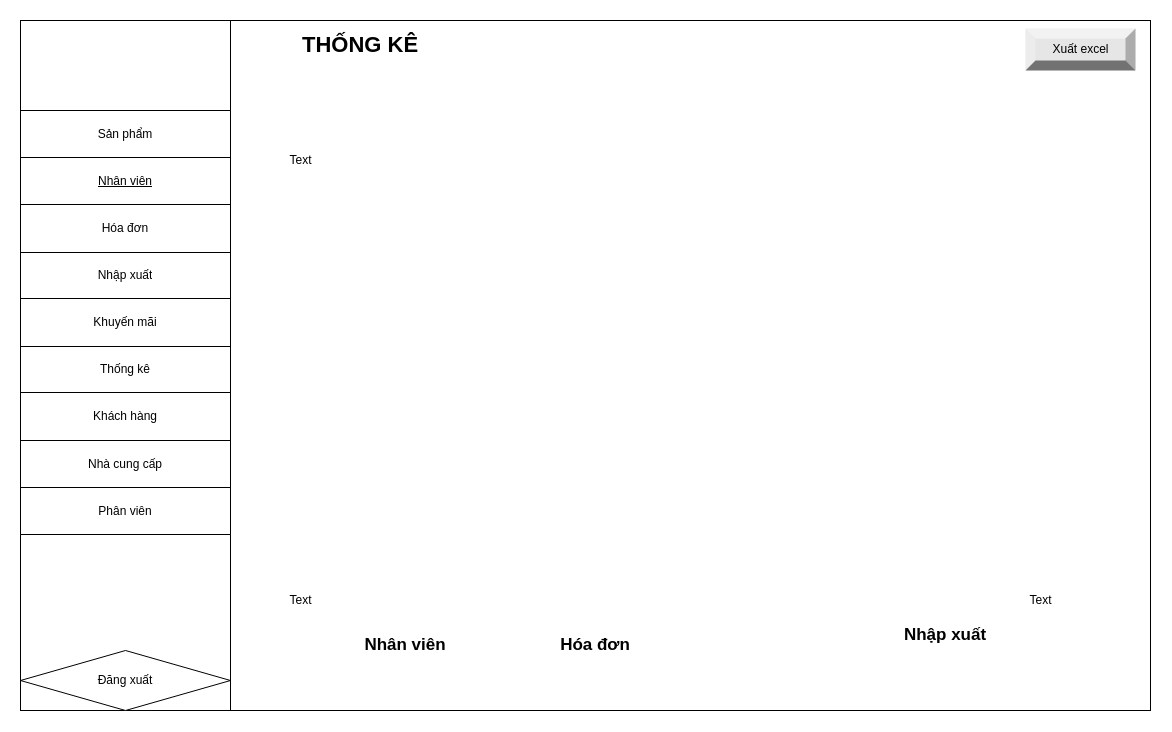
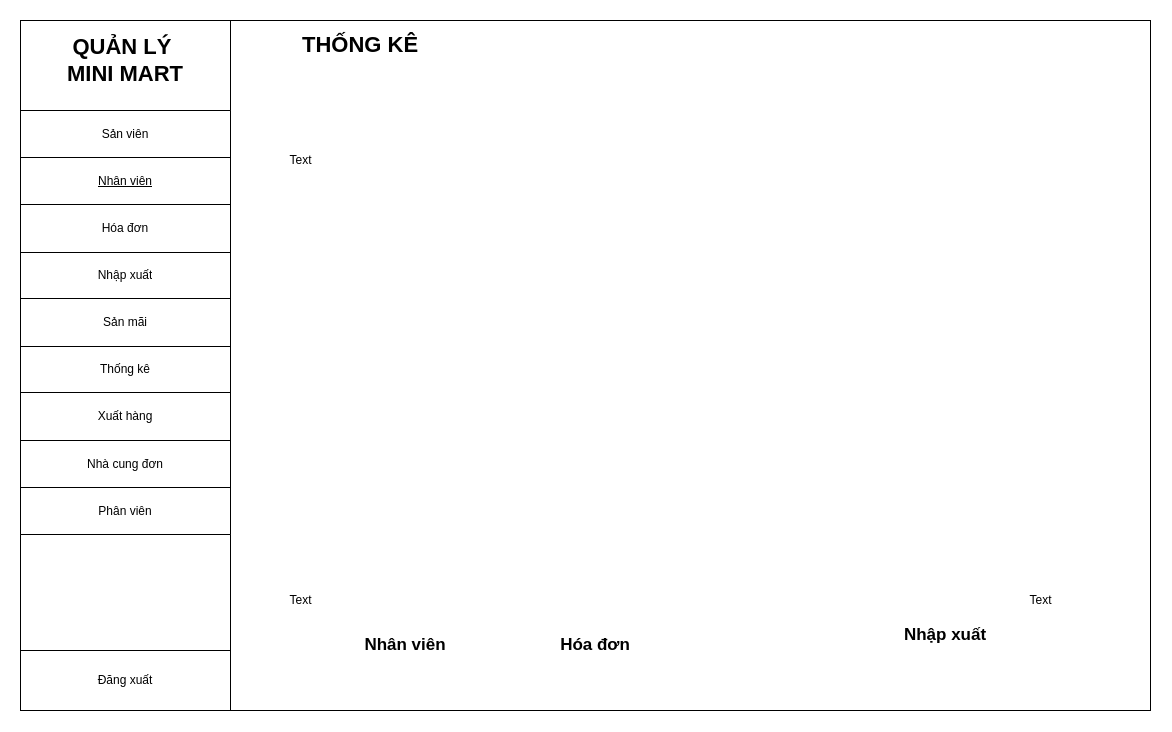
(1081, 50) -> none
none -> (126, 61)
(126, 135) -> (126, 135)
(126, 323) -> (126, 323)
(126, 417) -> (126, 417)
(126, 465) -> (126, 465)
(126, 681) -> (126, 681)
